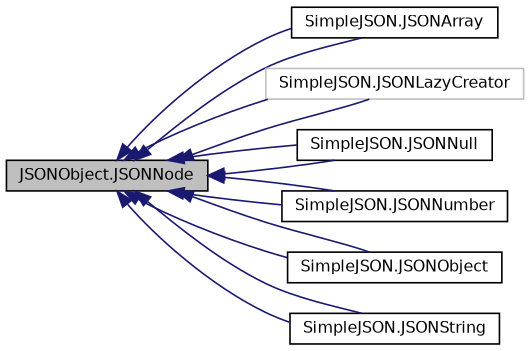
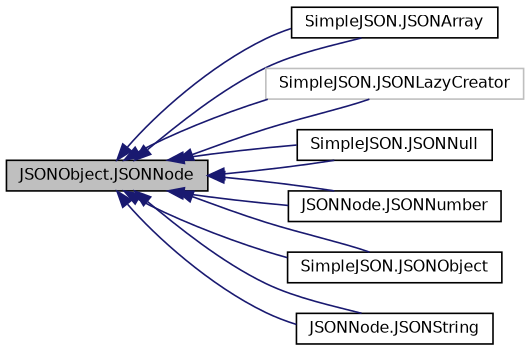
(395, 206) -> (395, 206)
(395, 329) -> (395, 329)
